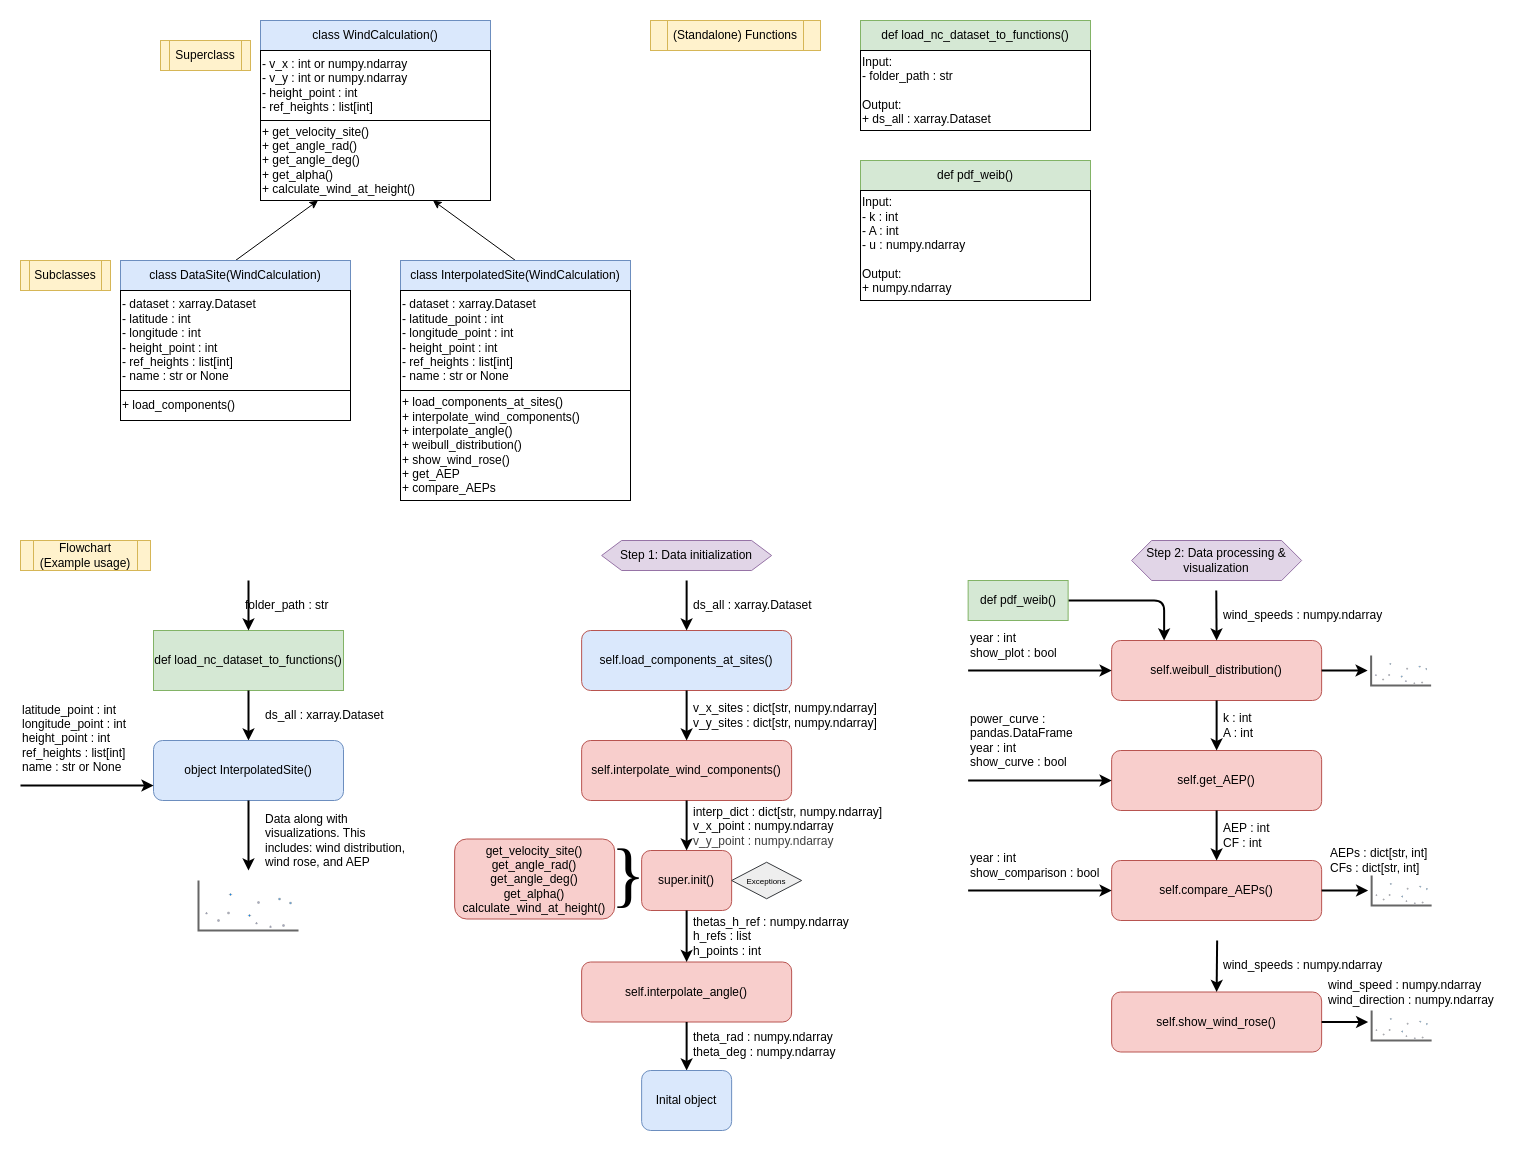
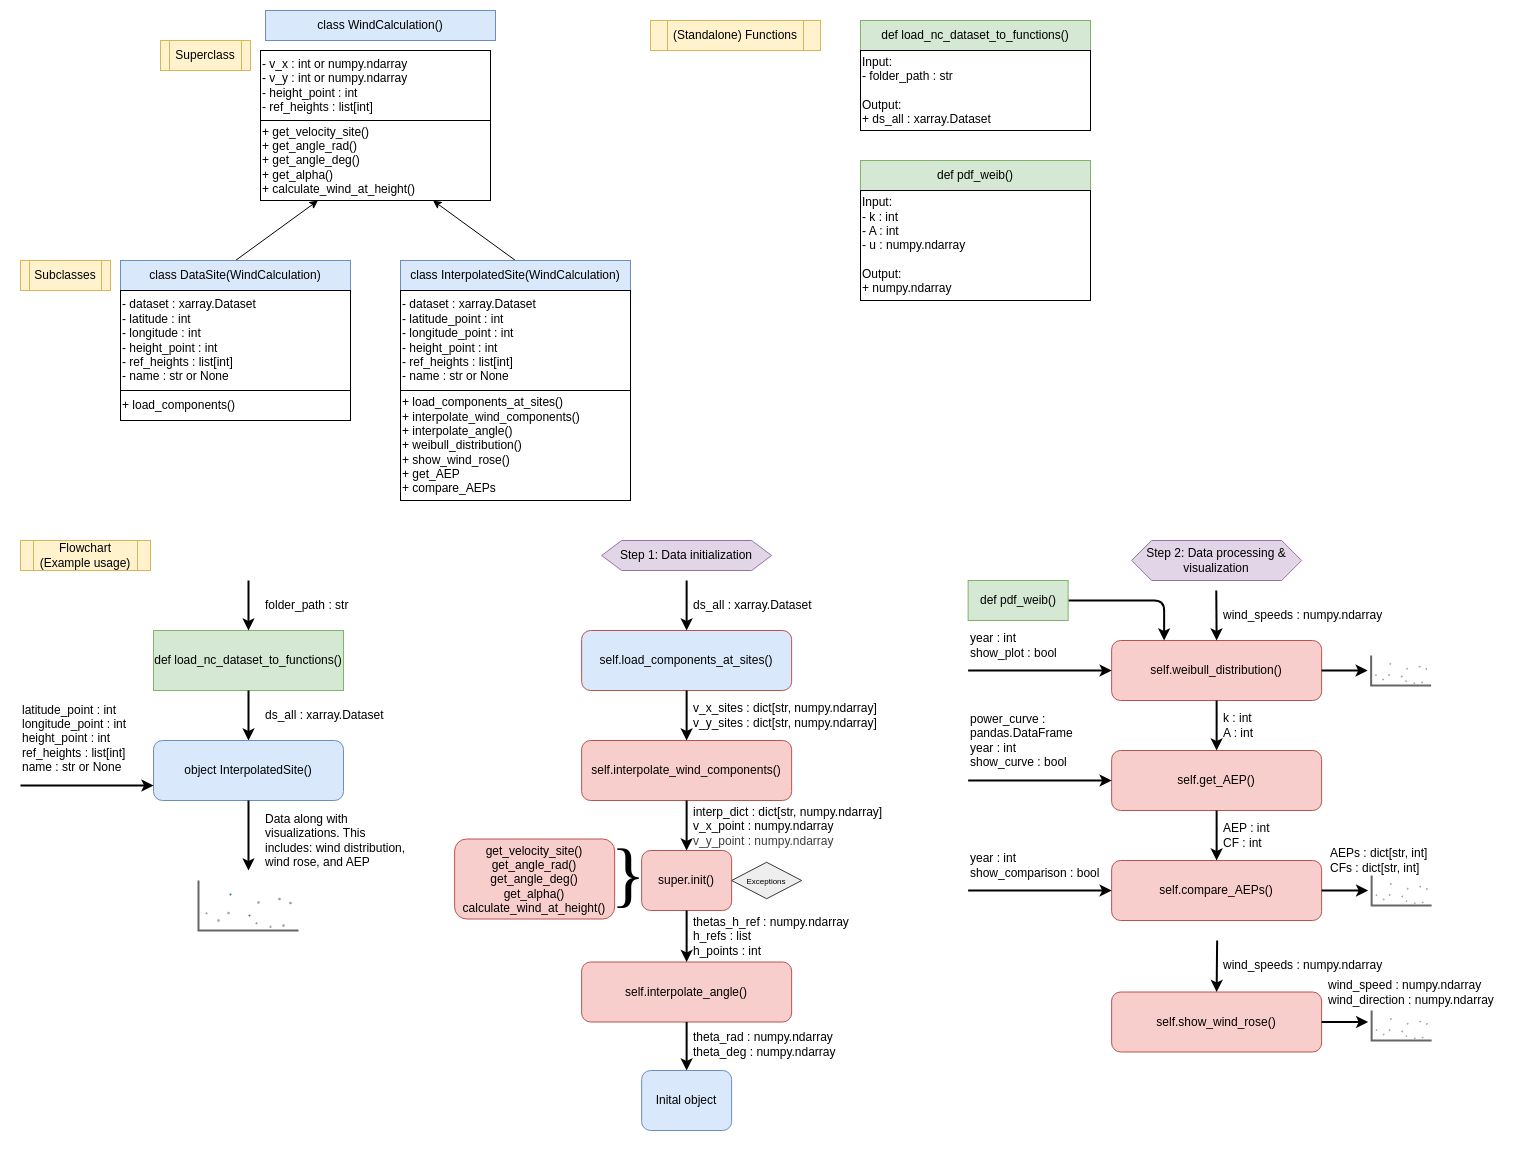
(376, 36) -> (381, 26)
(319, 606) -> (339, 606)
